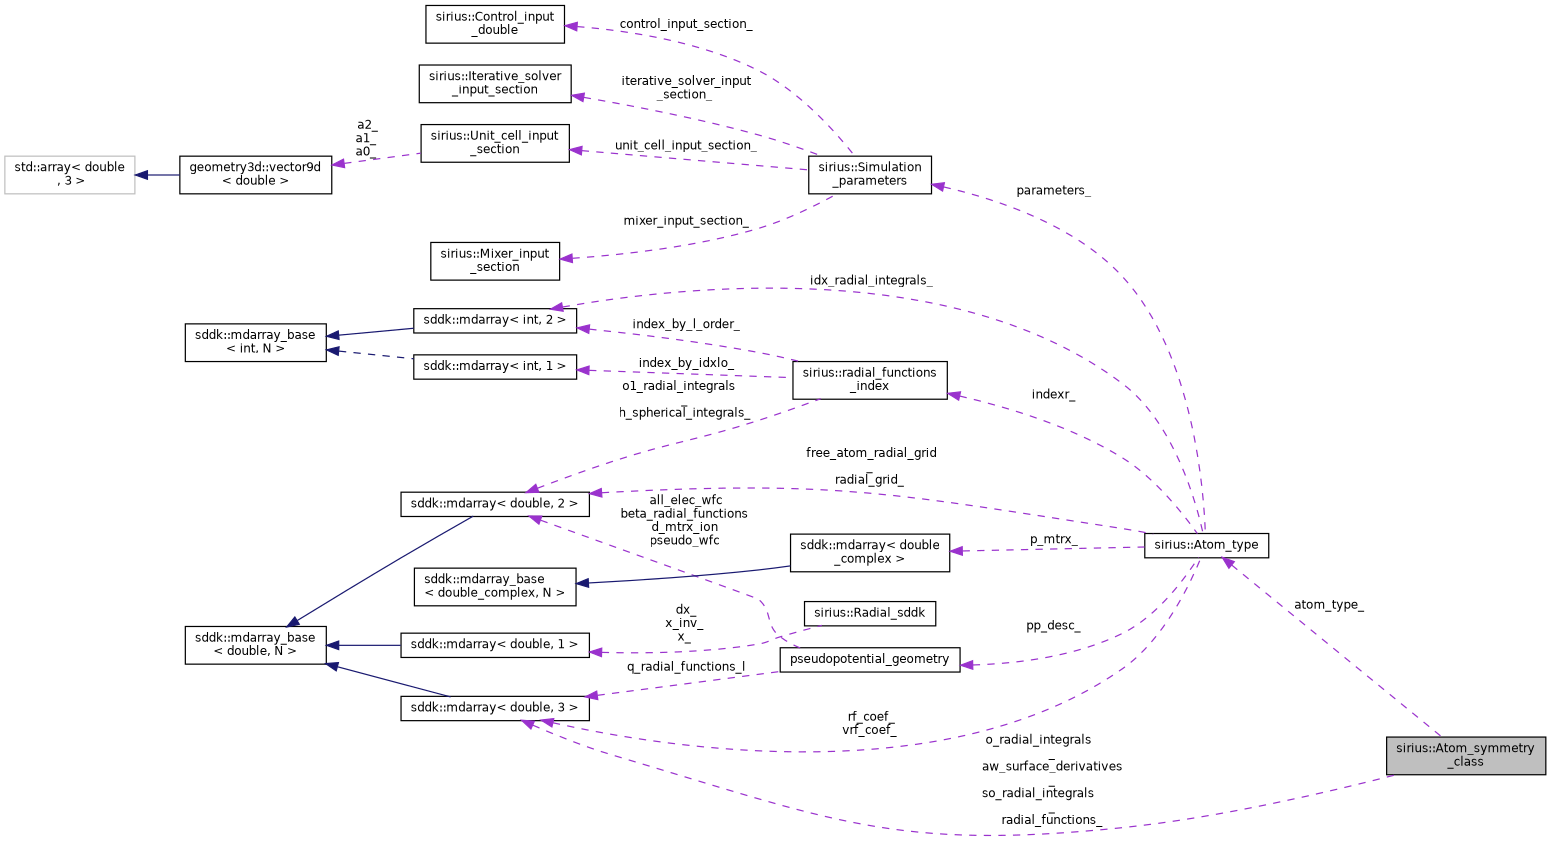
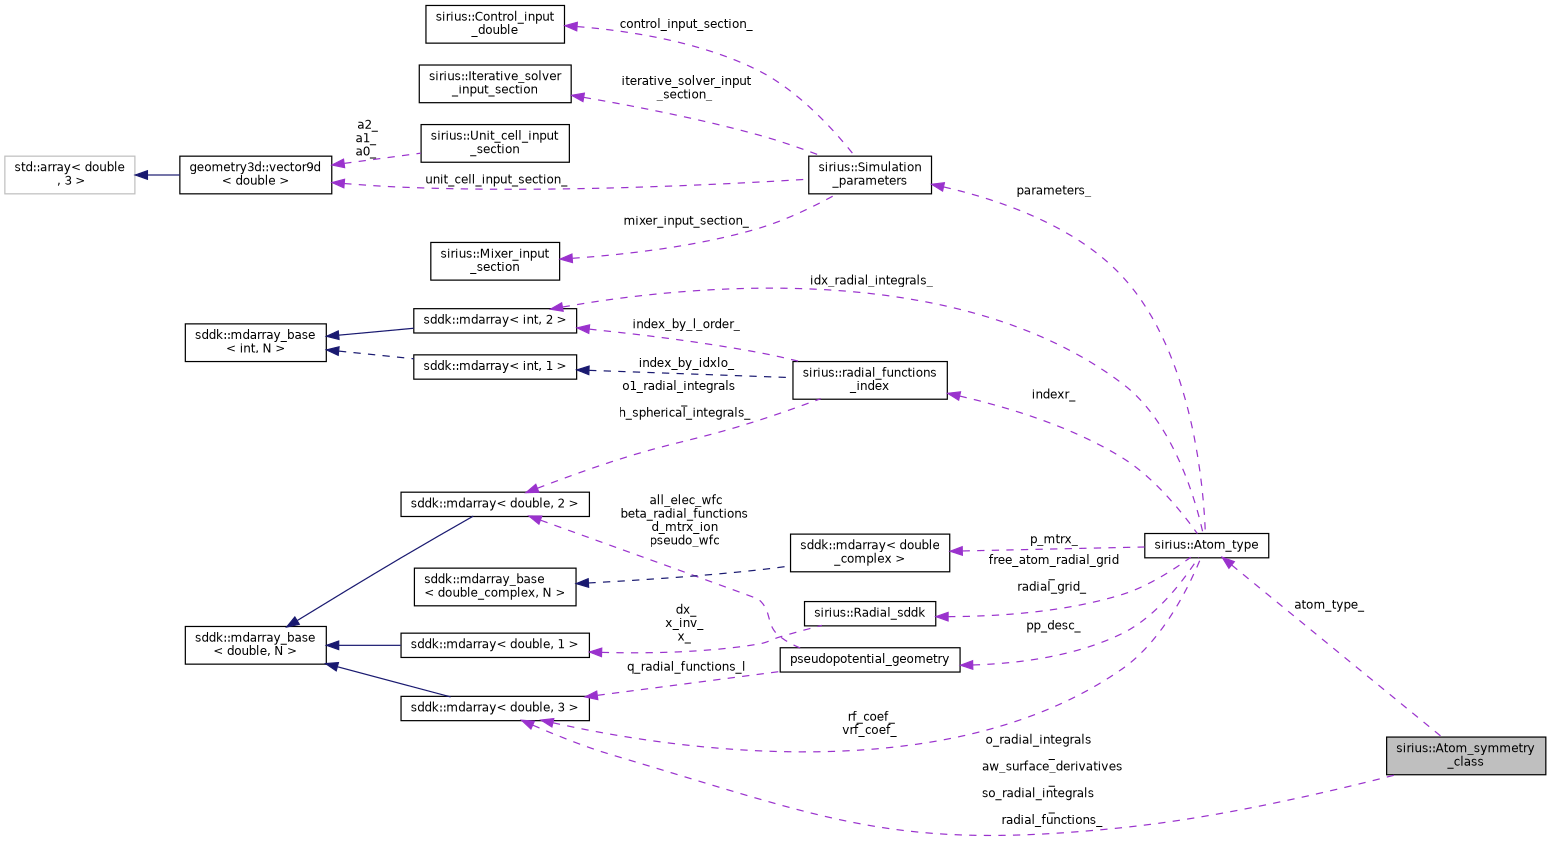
(695, 160) -> (576, 189)
(691, 374) -> (691, 374)
(879, 494) -> (1075, 606)
(674, 578) -> (674, 578)
